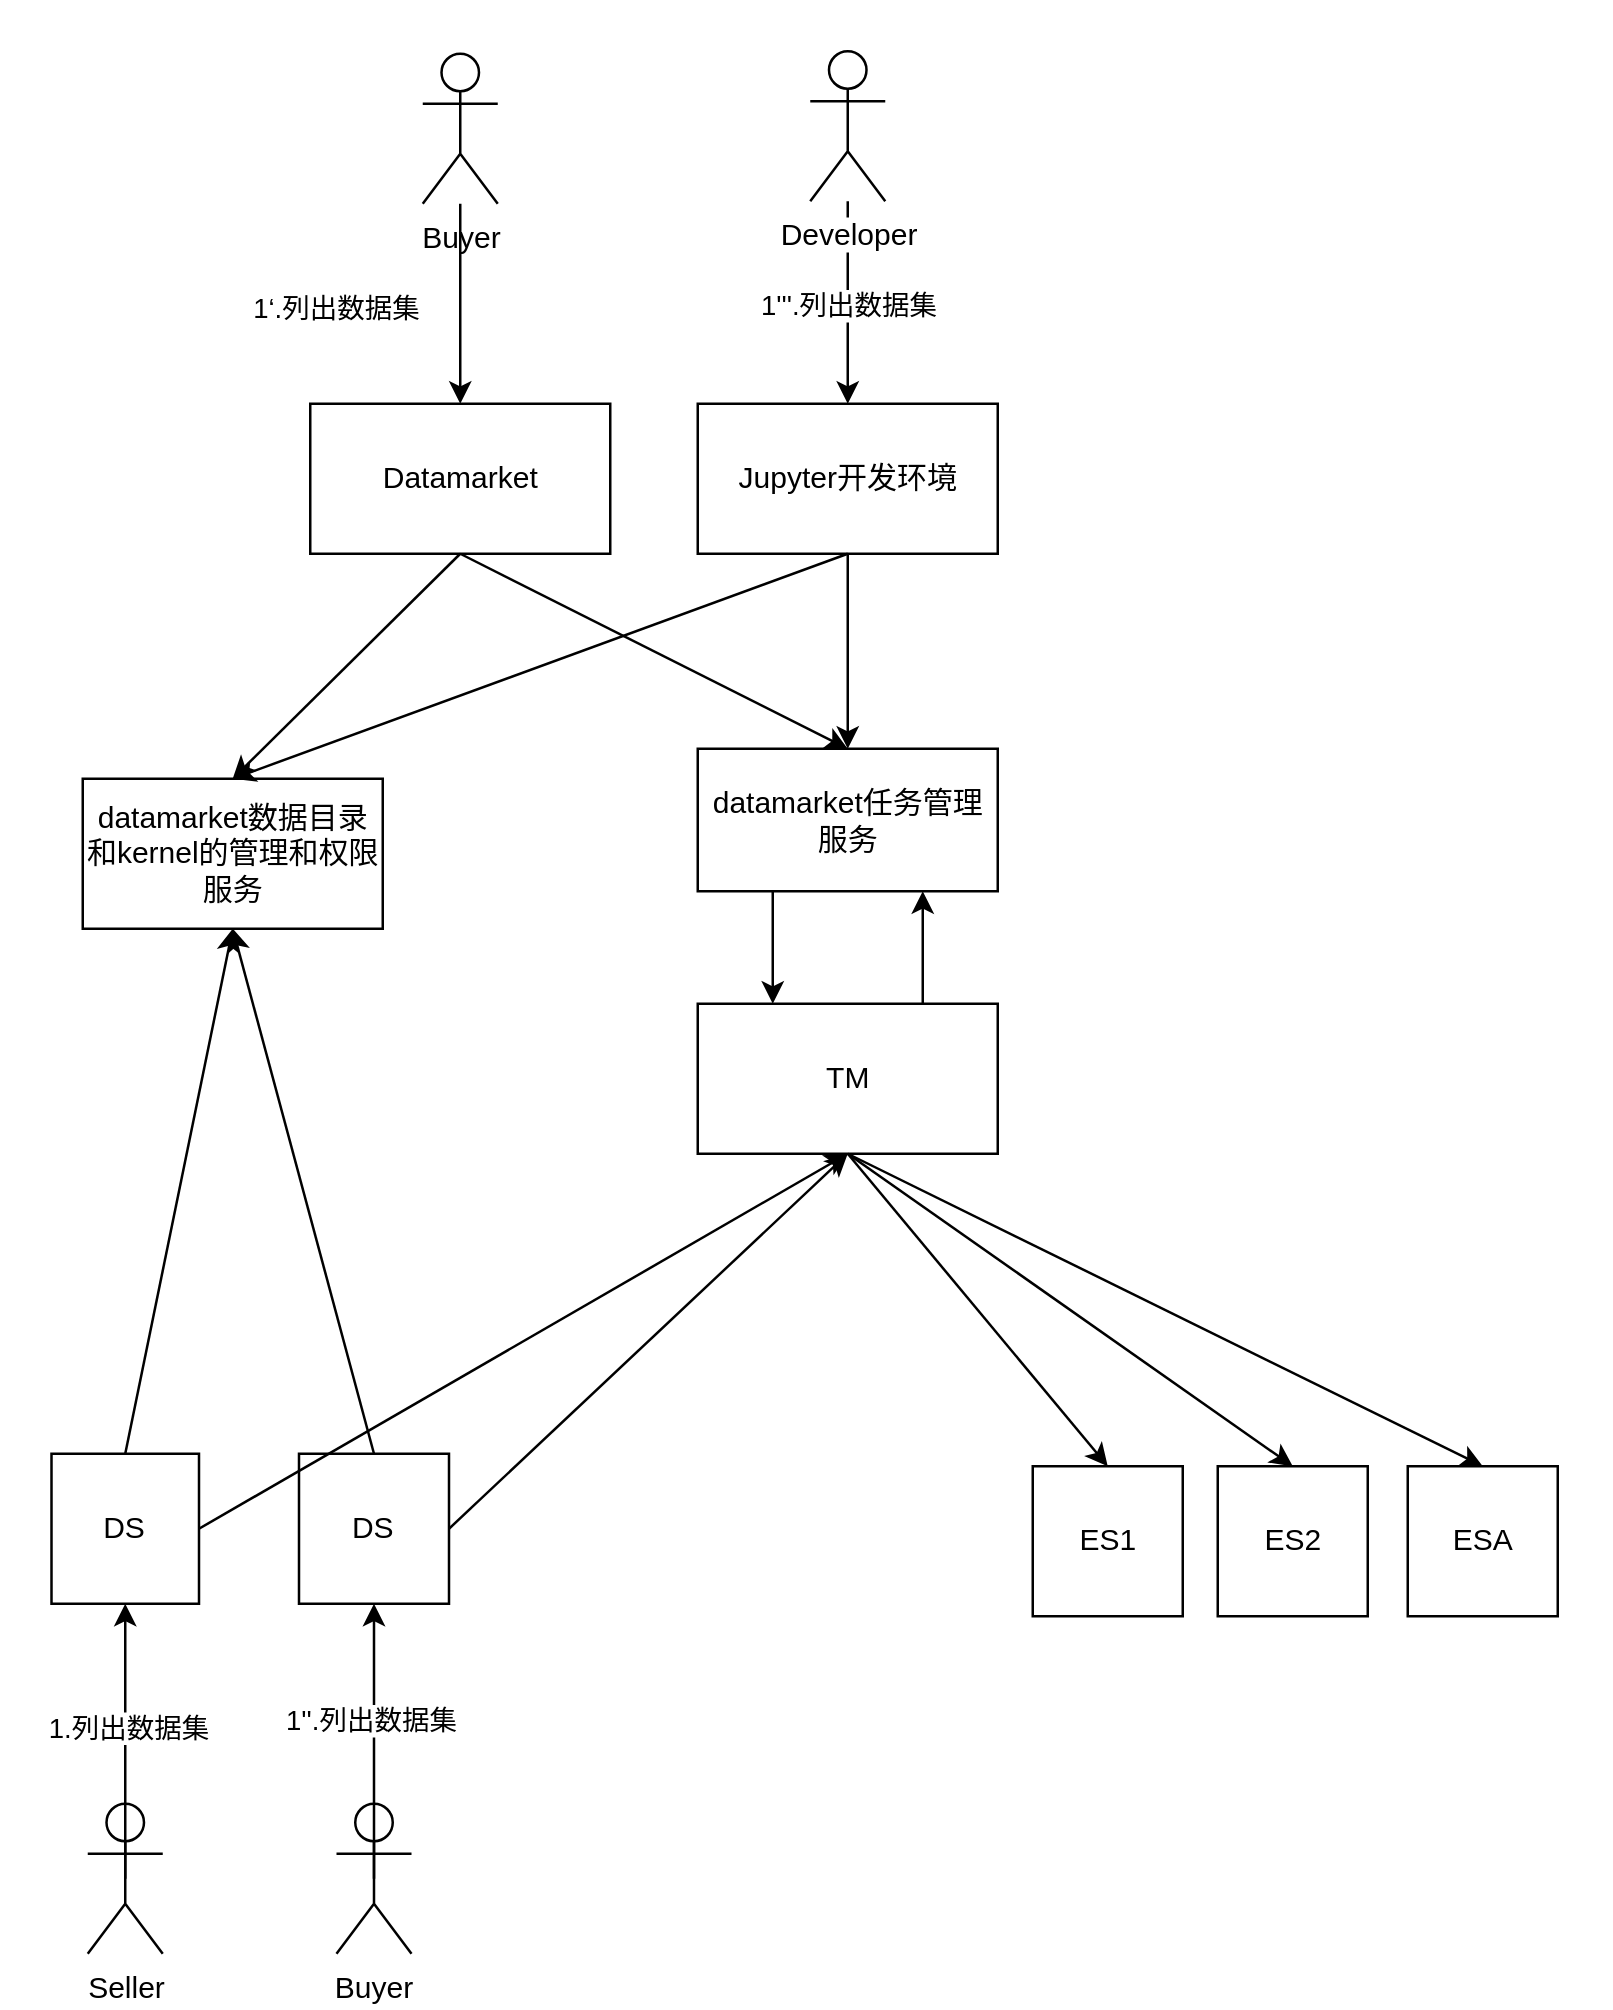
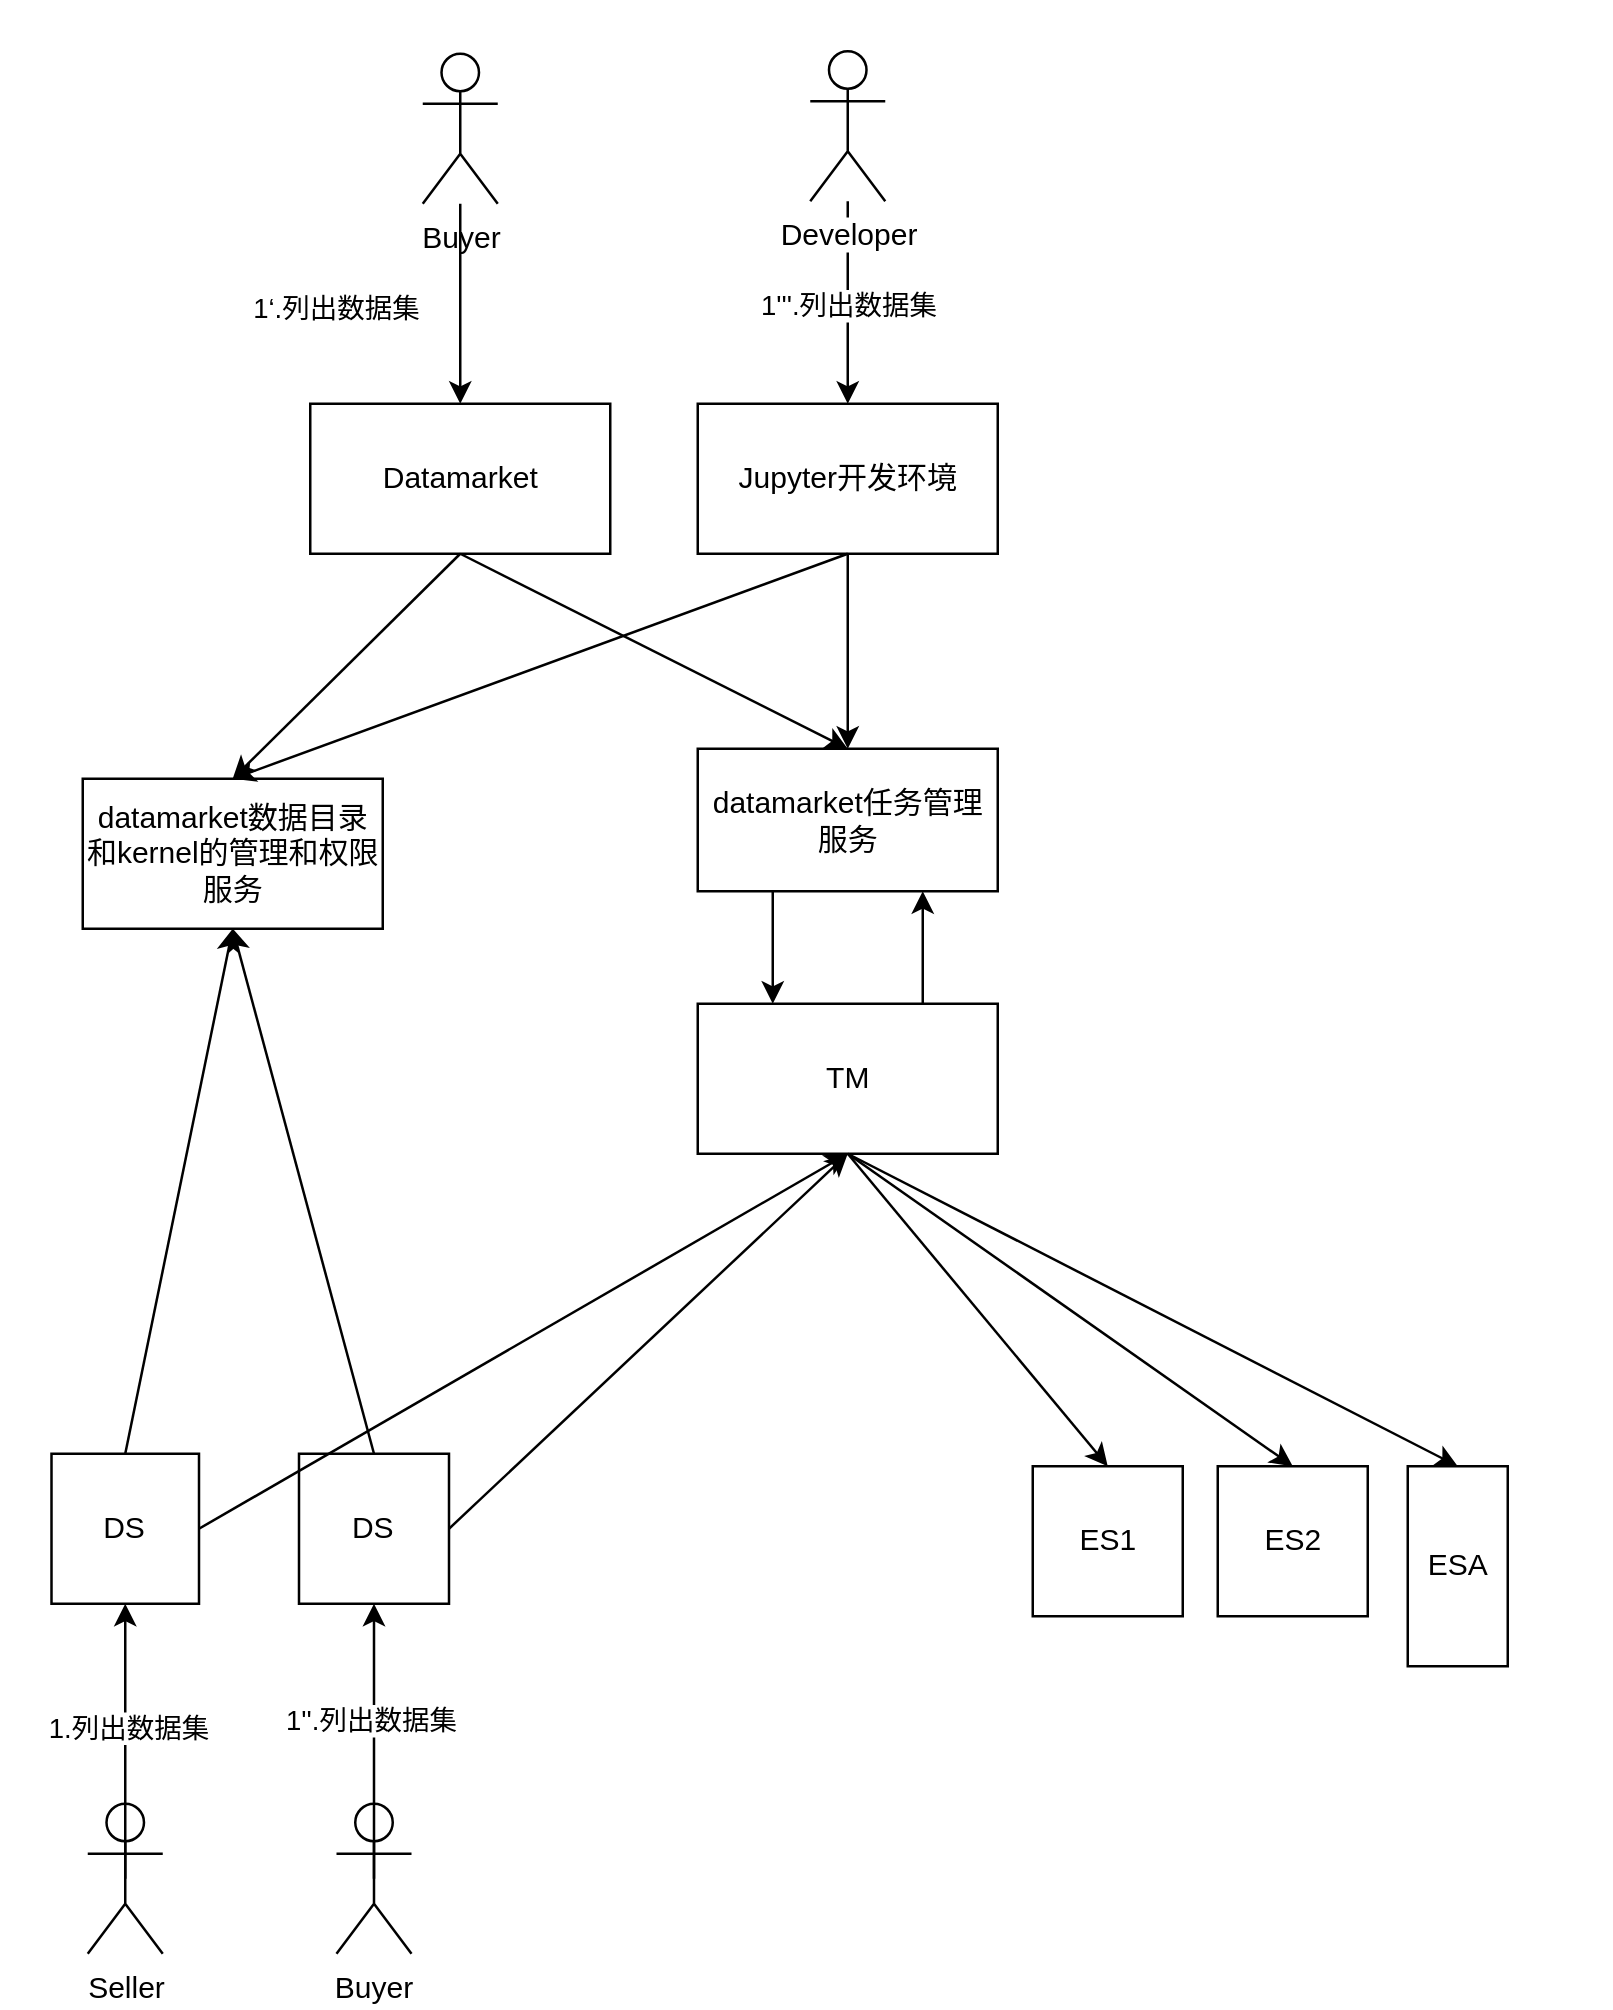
(1483, 1541) -> (1458, 1566)
